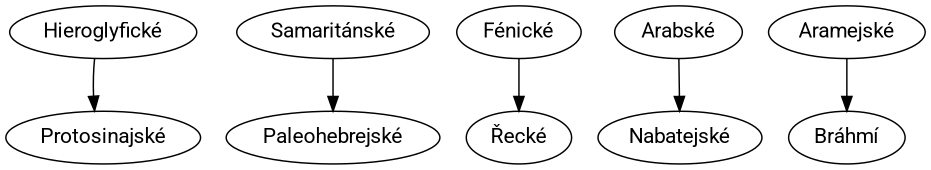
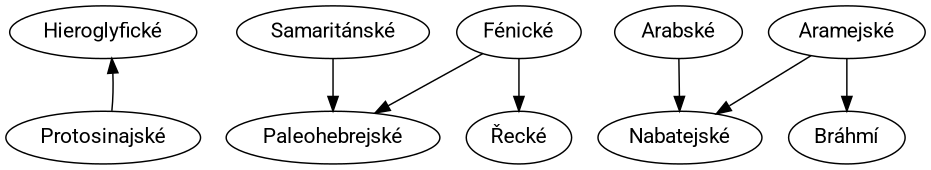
(93, 77) -> (113, 92)
none -> (435, 80)
none -> (770, 81)
